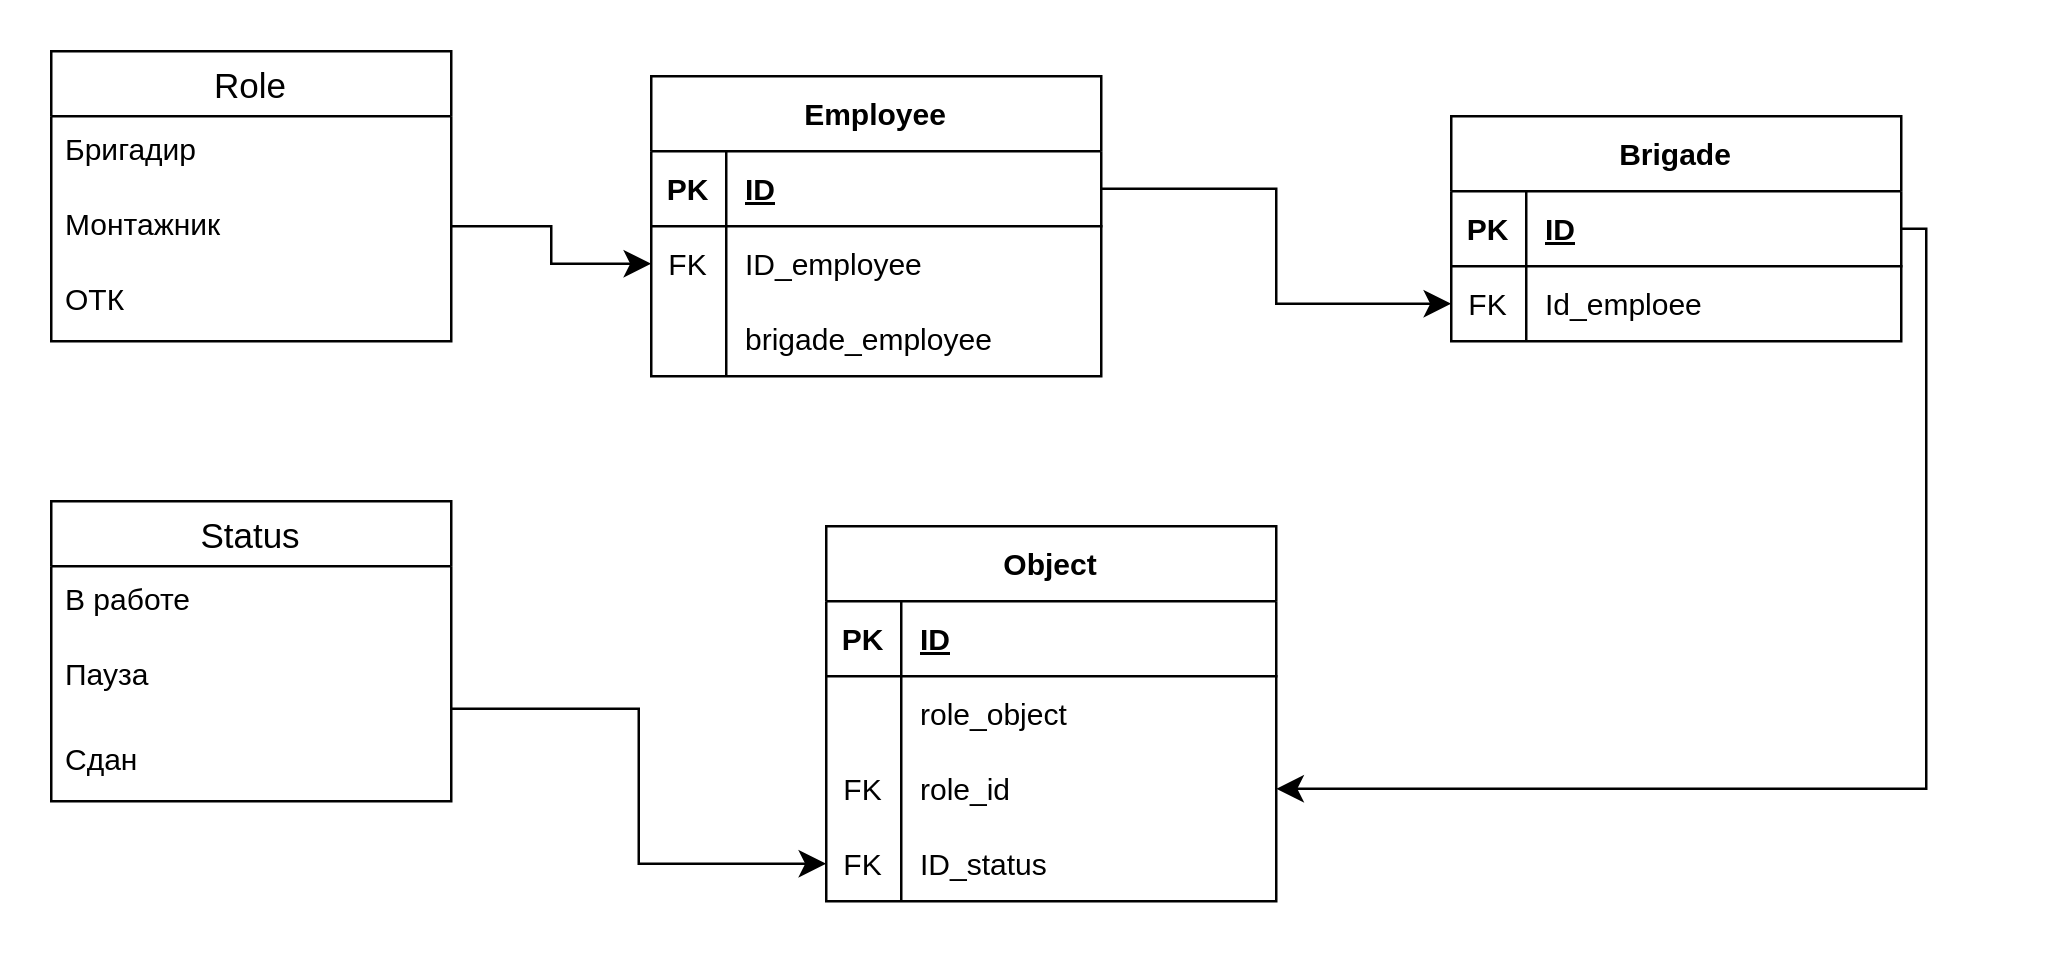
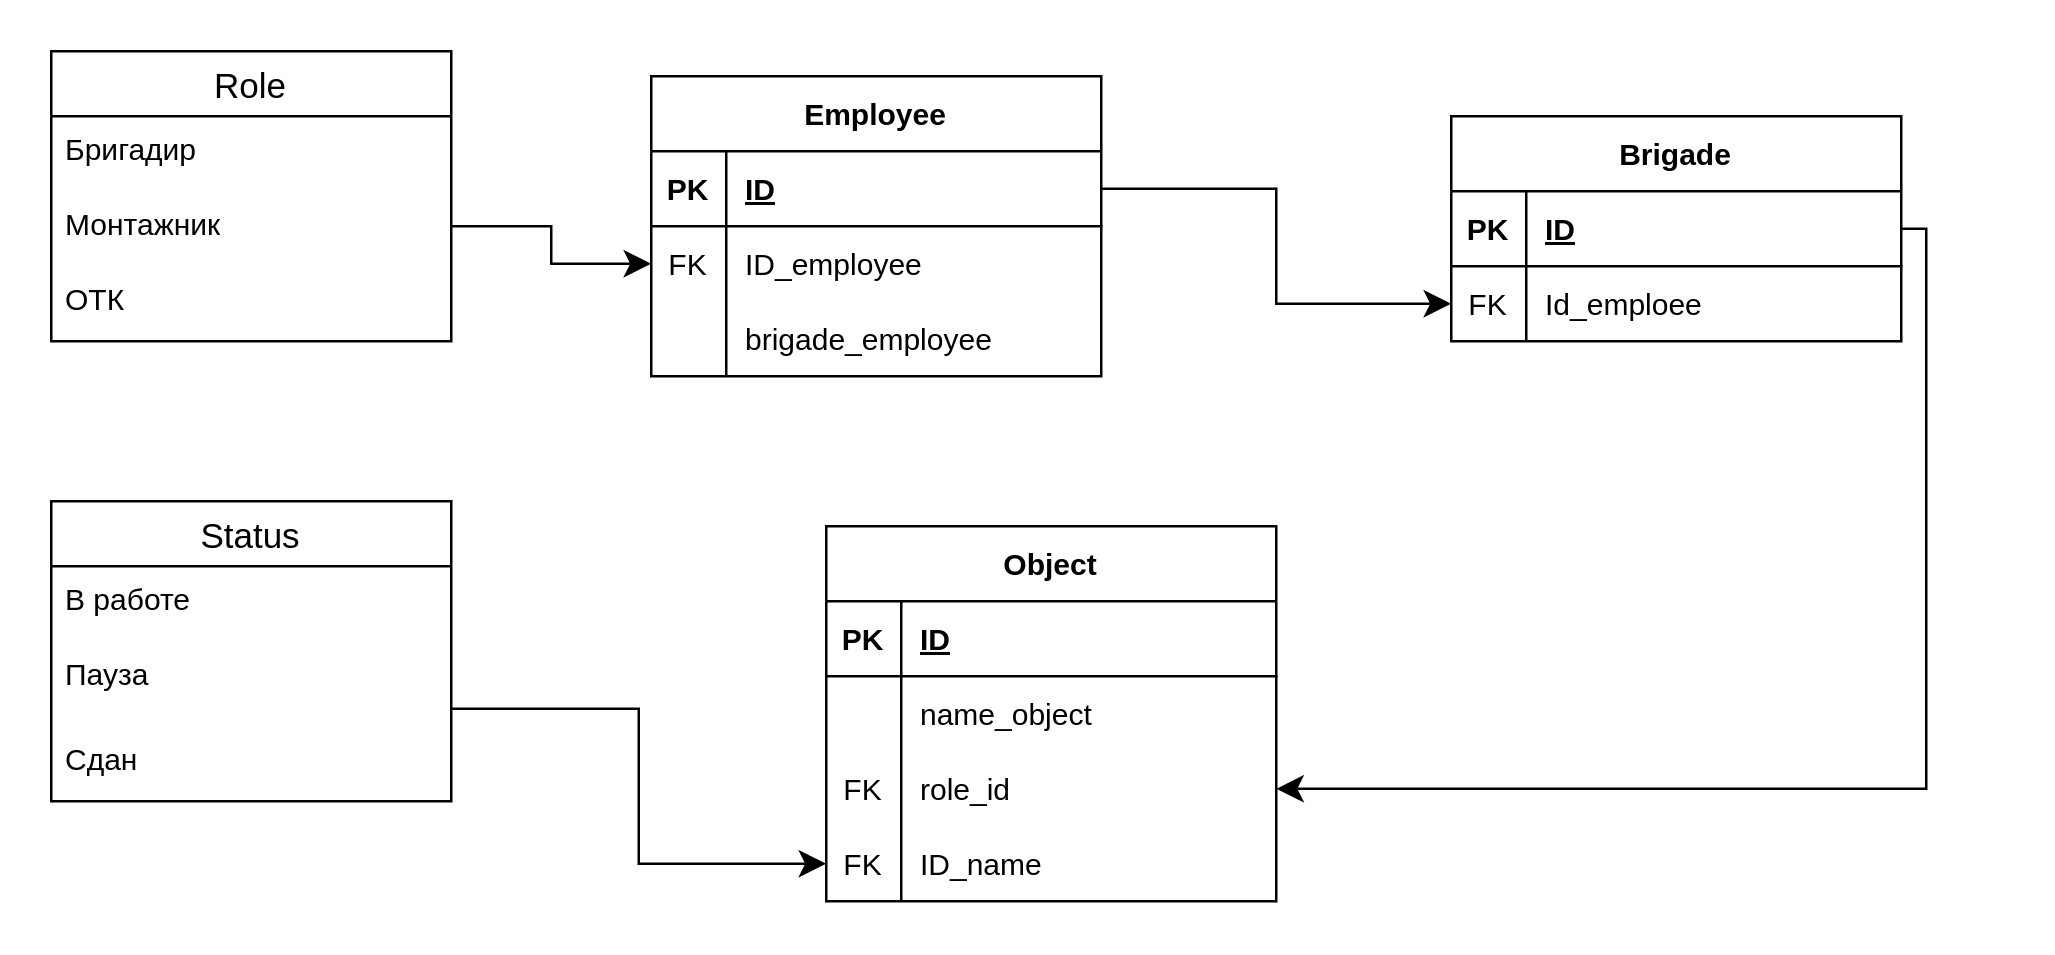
(1009, 715) -> (1012, 715)
(996, 865) -> (979, 865)
